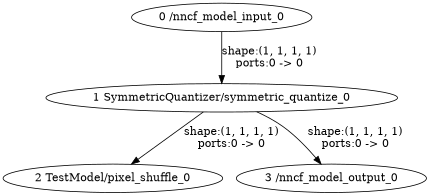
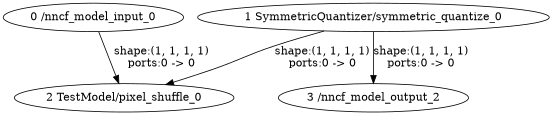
(222, 54) -> (107, 54)
(331, 178) -> (373, 98)
